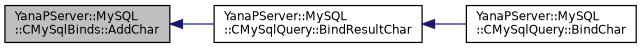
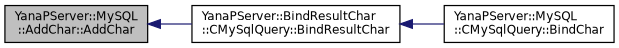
(87, 24) -> (76, 24)
(318, 24) -> (296, 24)
